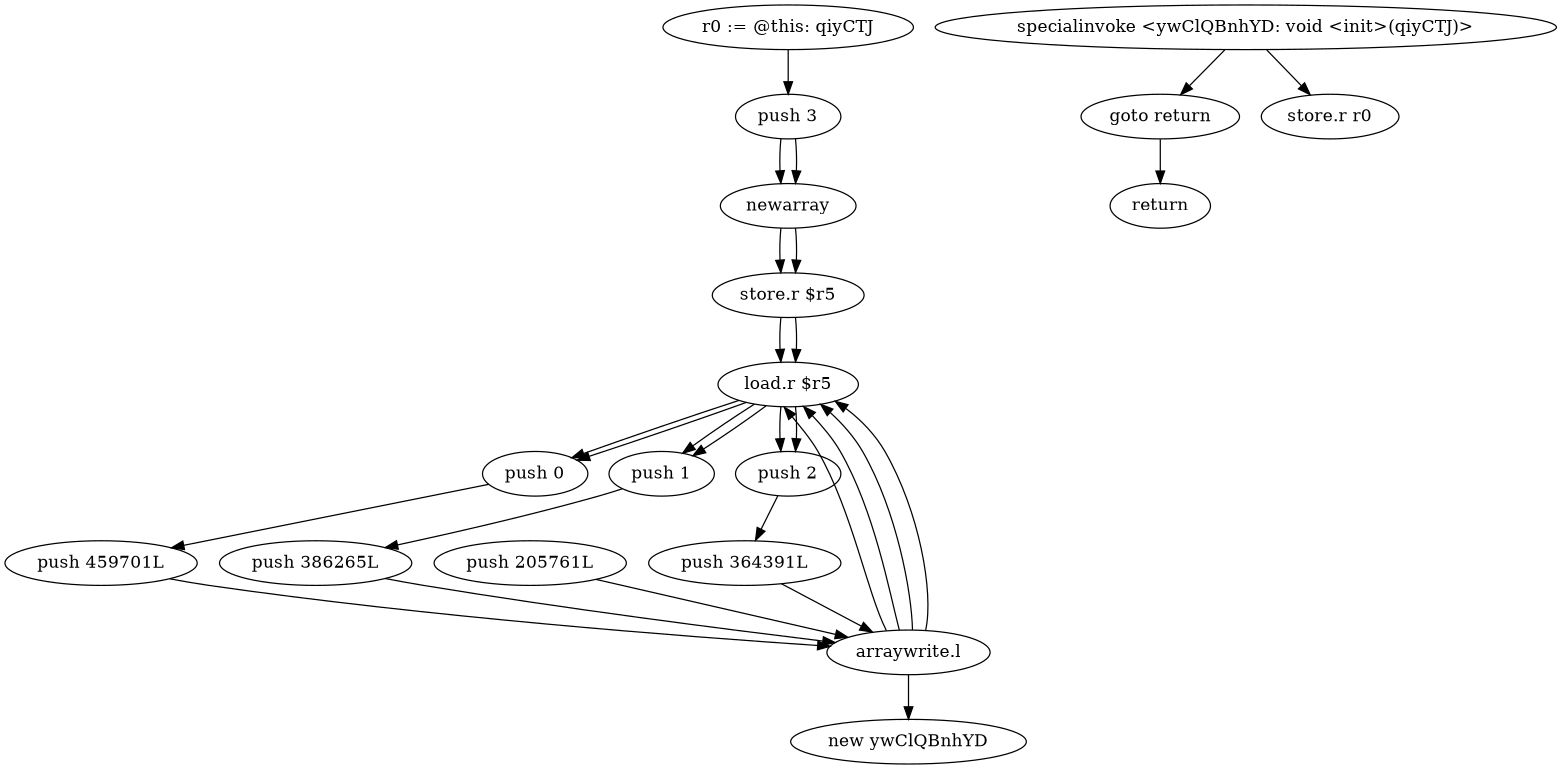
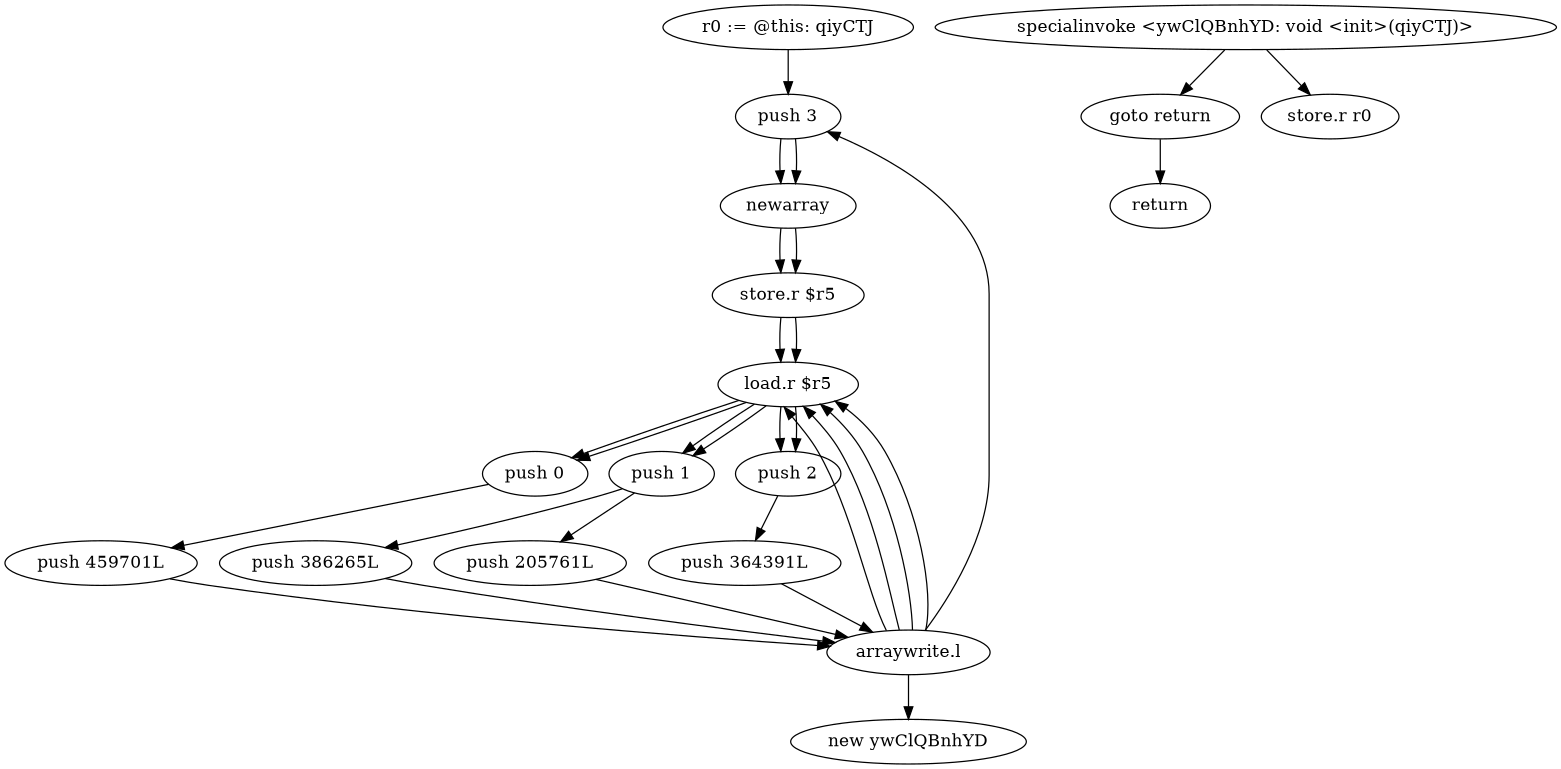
none -> (989, 355)
none -> (603, 514)
